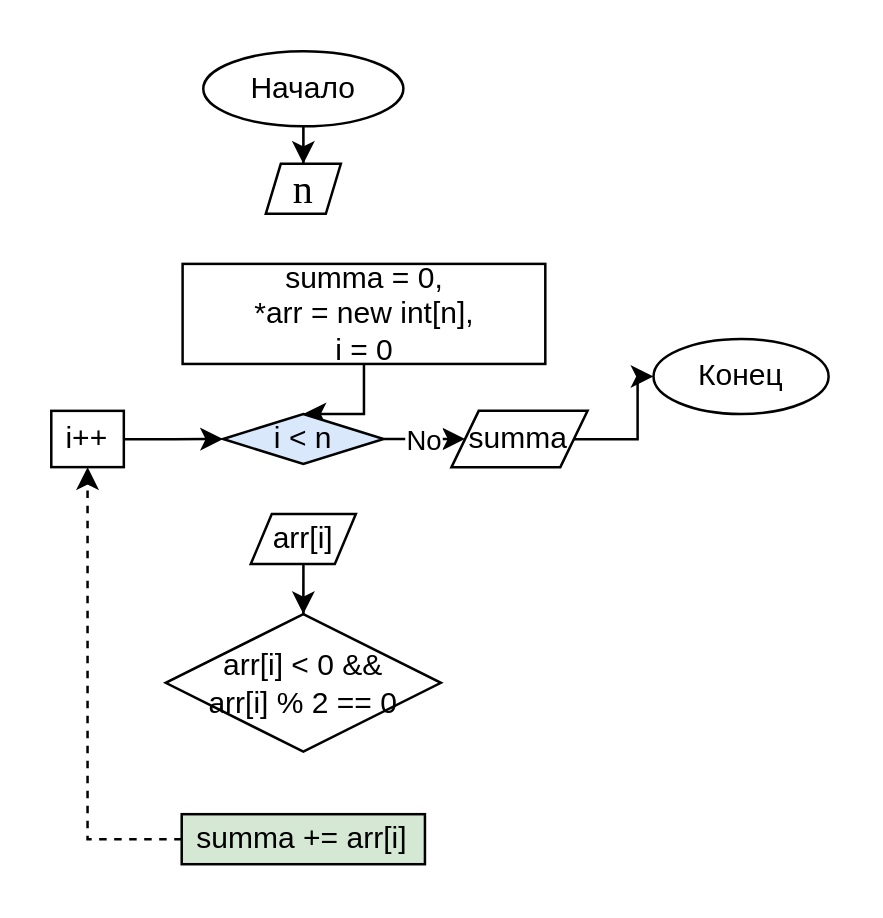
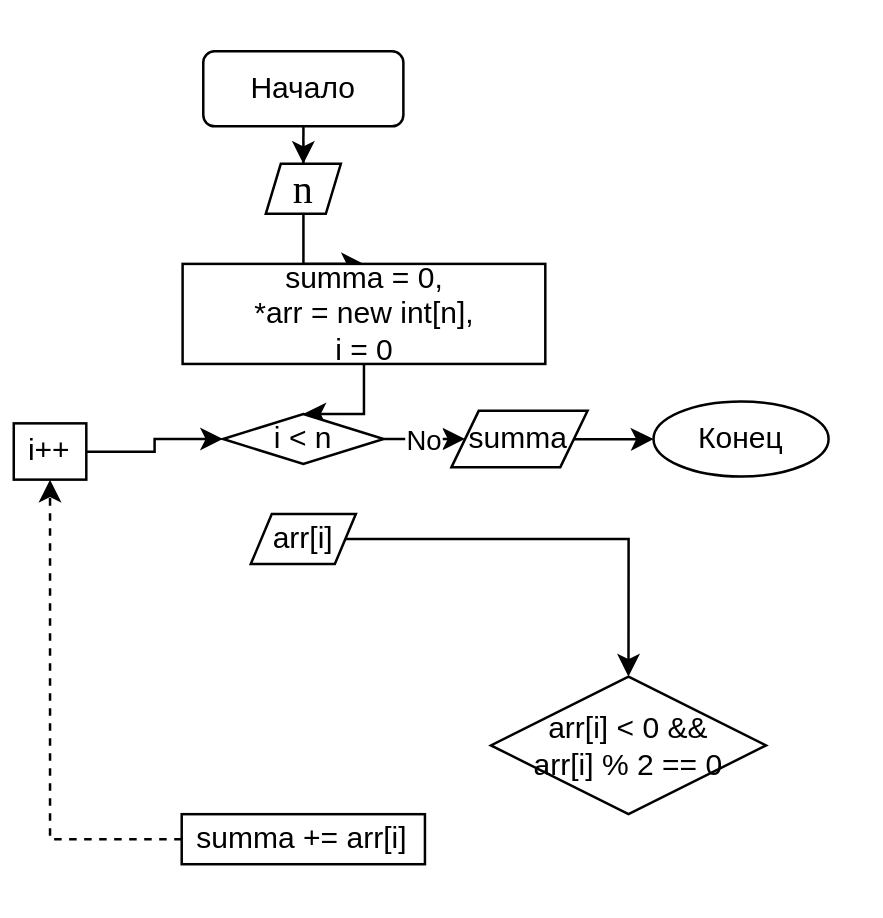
(303, 89) -> (303, 89)
(303, 136) -> (303, 136)
none -> (303, 240)
(741, 376) -> (741, 439)
(88, 439) -> (50, 451)
(303, 439) -> (303, 439)
(303, 683) -> (628, 745)
(303, 839) -> (303, 839)
